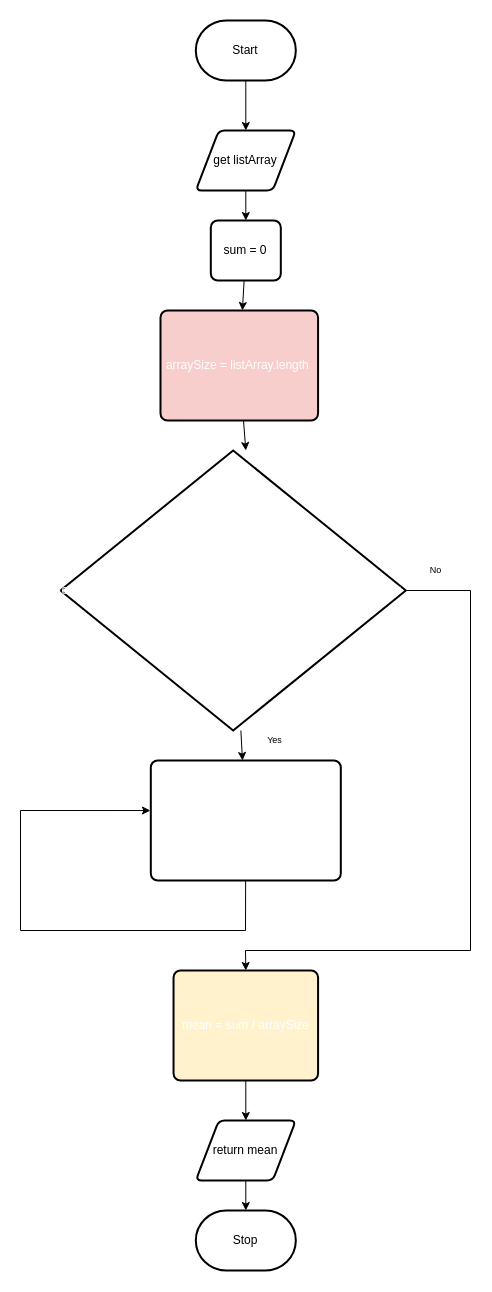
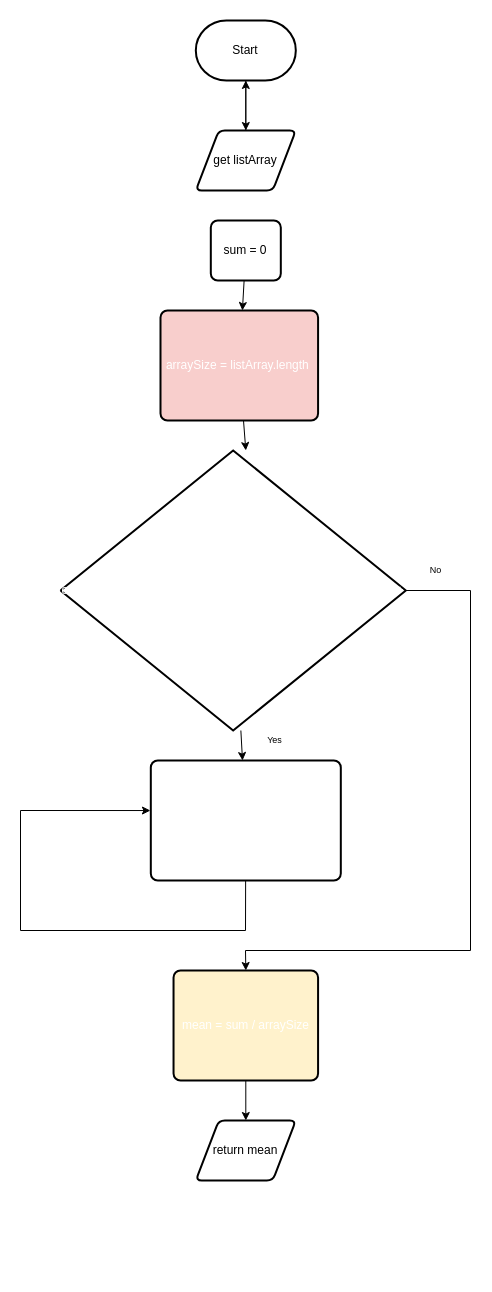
(246, 202) -> (246, 128)
(246, 1192) -> none
(246, 1241) -> none
